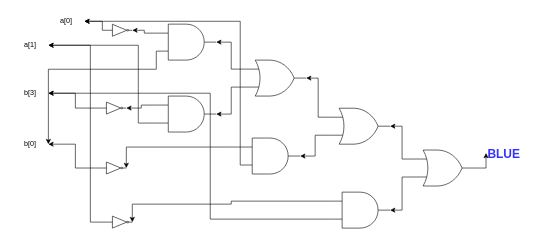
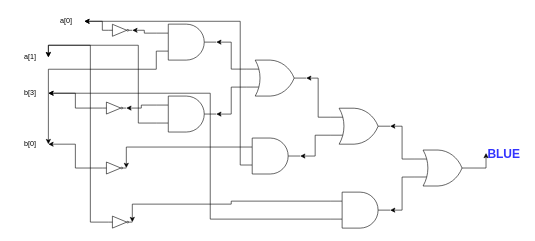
(30, 45) -> (30, 57)
